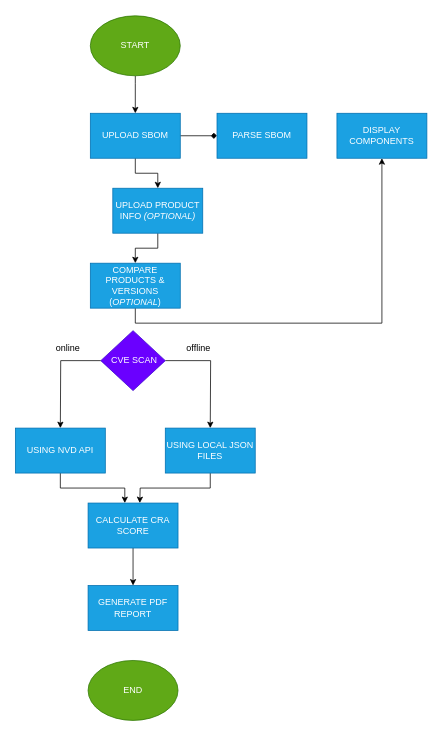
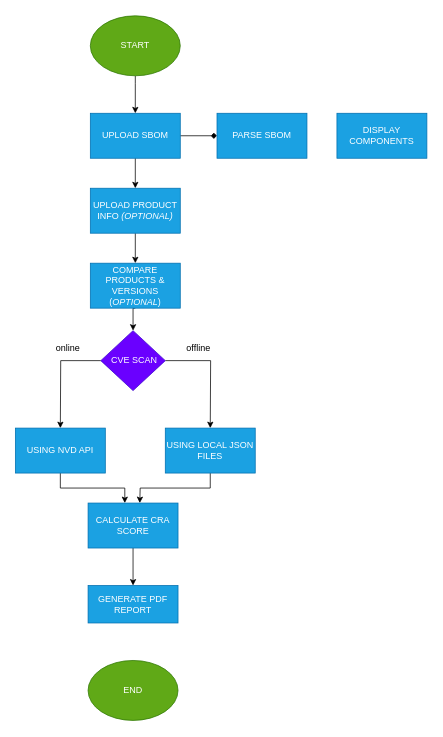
(158, 210) -> (135, 210)
(135, 316) -> (133, 315)
(133, 608) -> (133, 604)
